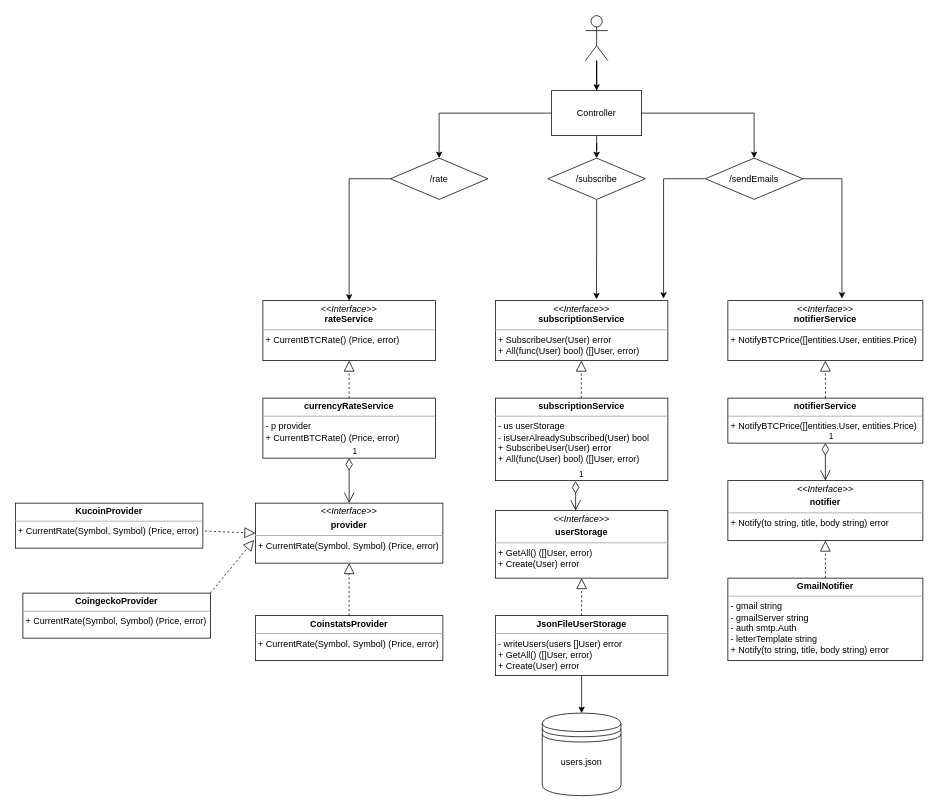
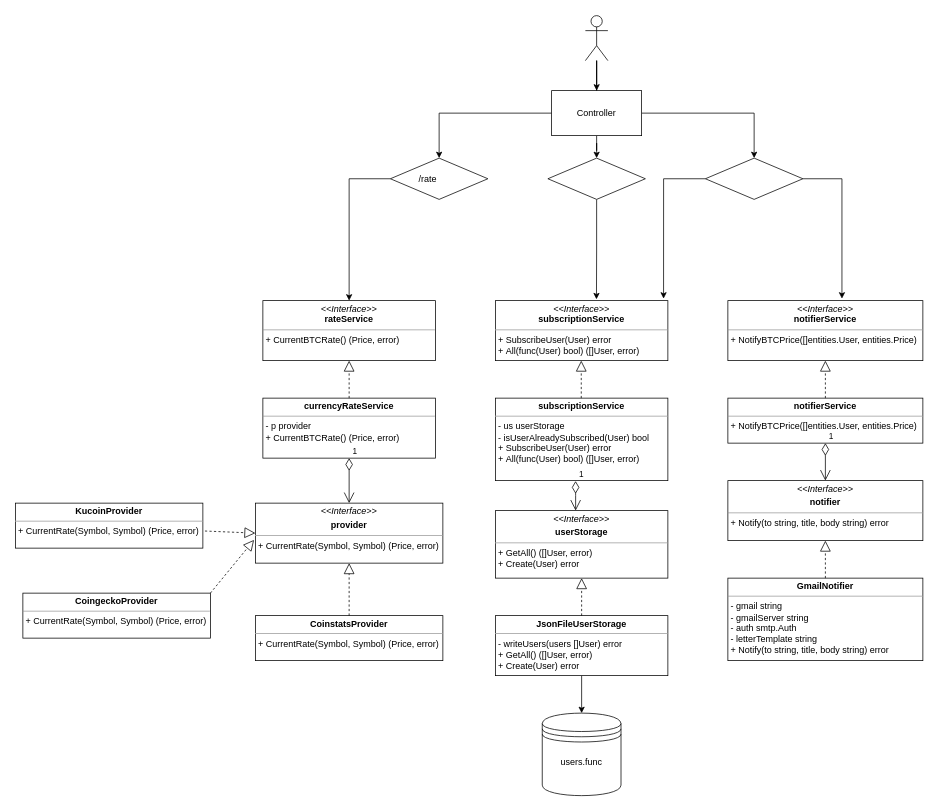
(439, 179) -> (428, 179)
(597, 179) -> none
(754, 179) -> none
(582, 762) -> (582, 762)
